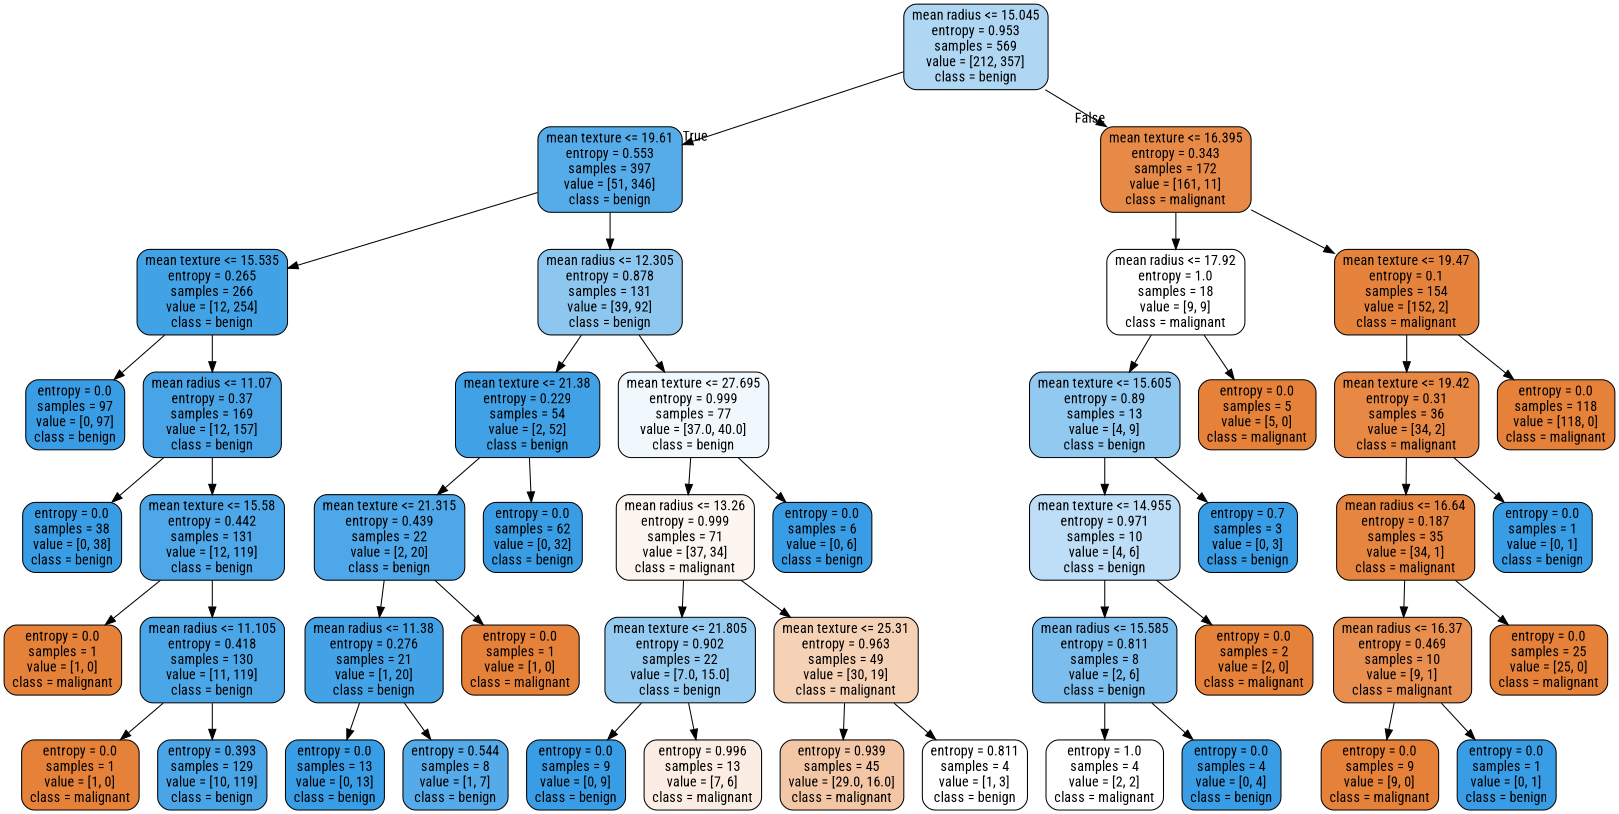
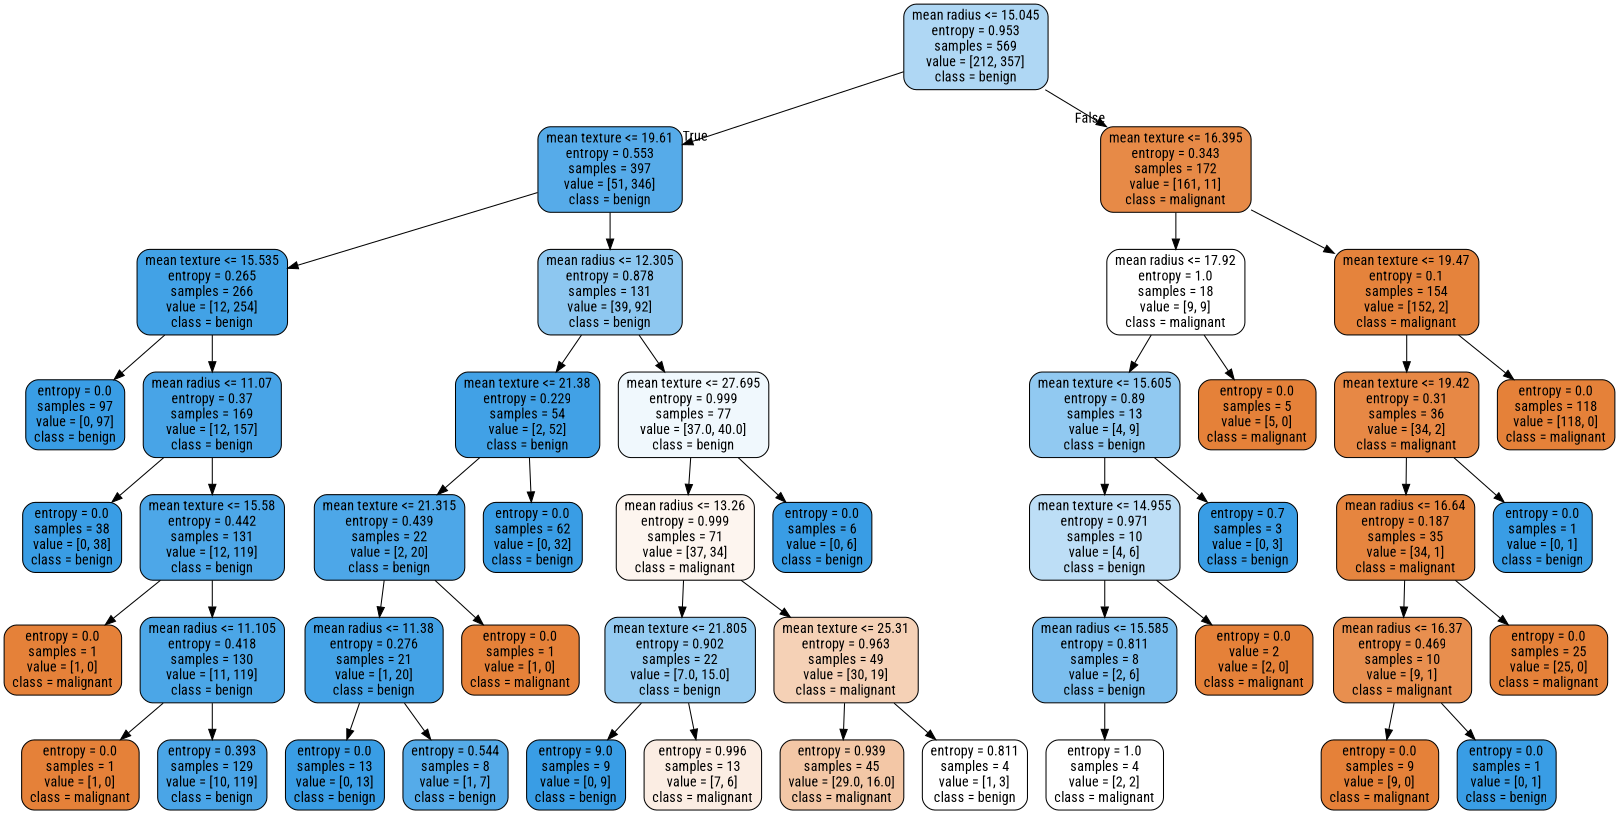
(1254, 660) -> (1254, 660)
(576, 775) -> (576, 775)
(1232, 775) -> none
